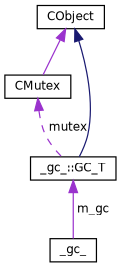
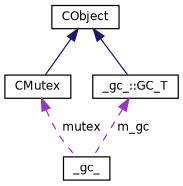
(52, 57) -> (58, 57)
(46, 136) -> (59, 135)
(73, 216) -> (108, 133)
